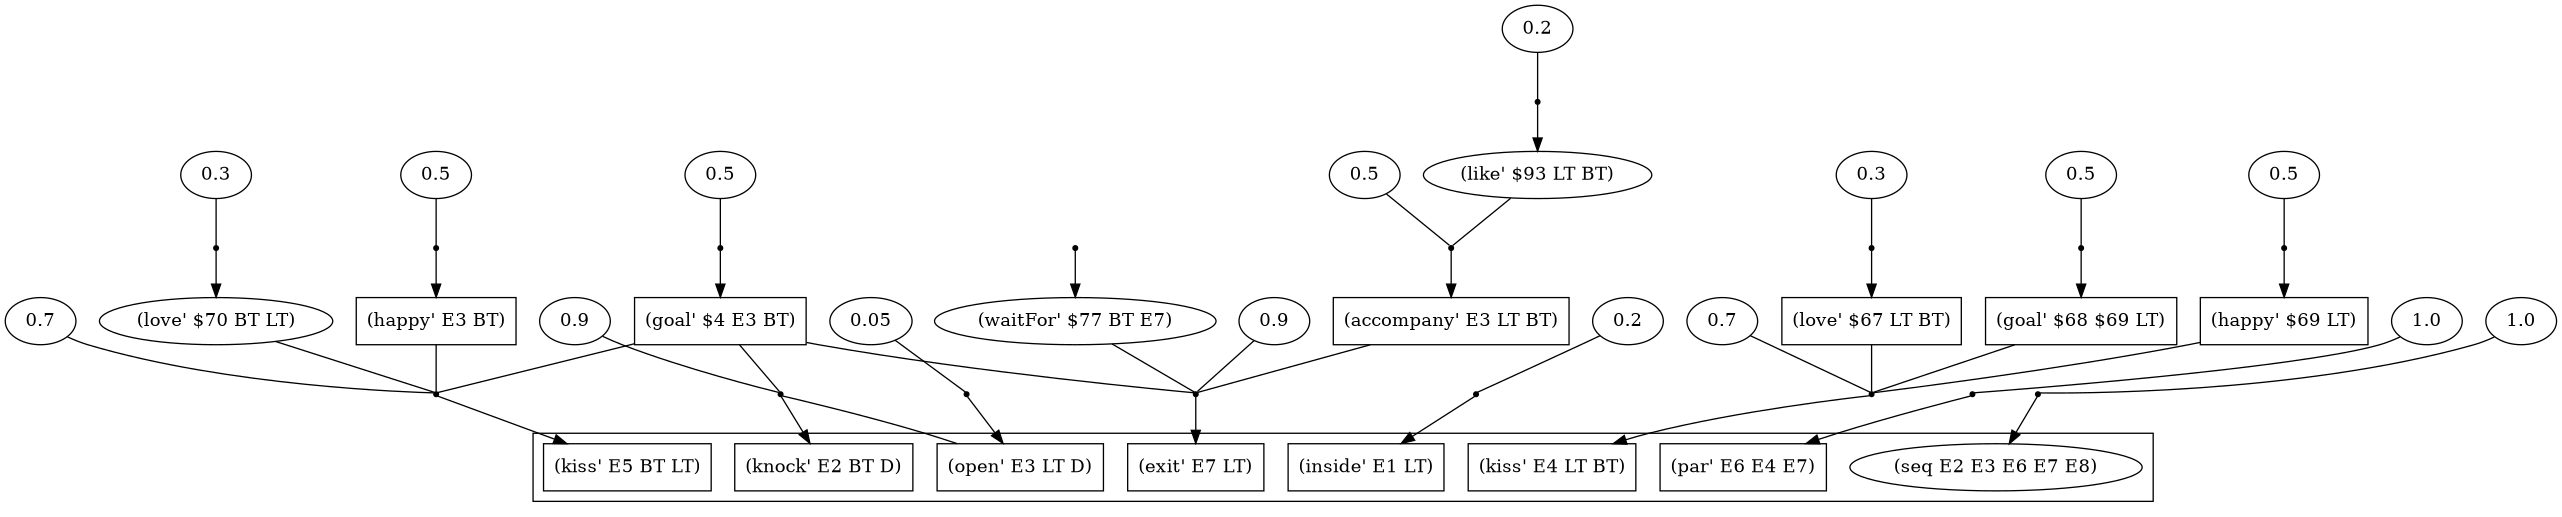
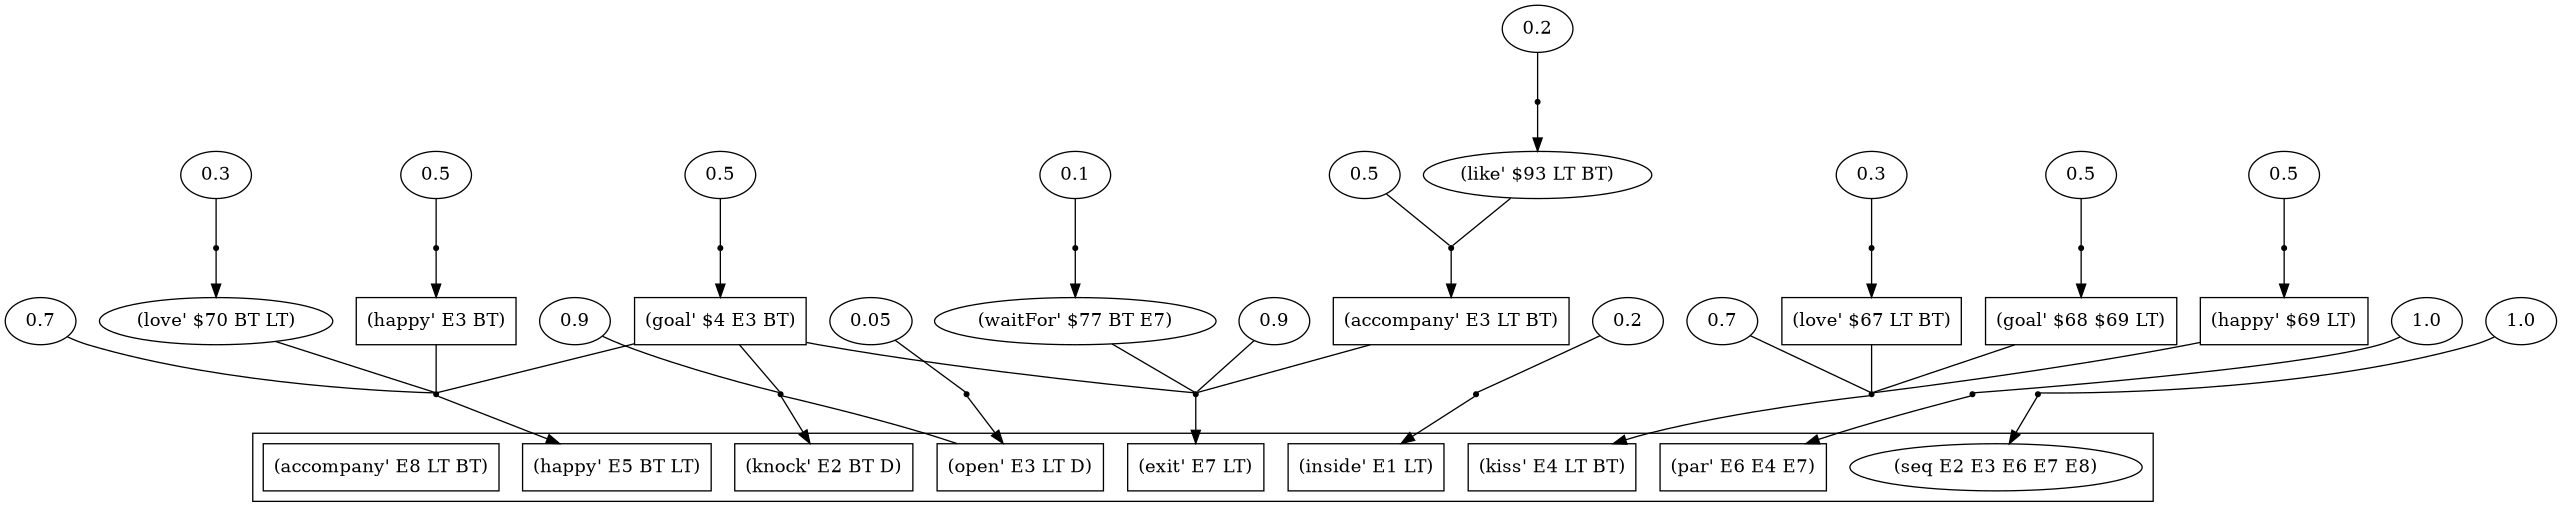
none -> (1075, 175)
none -> (381, 467)
(627, 467) -> (617, 467)
